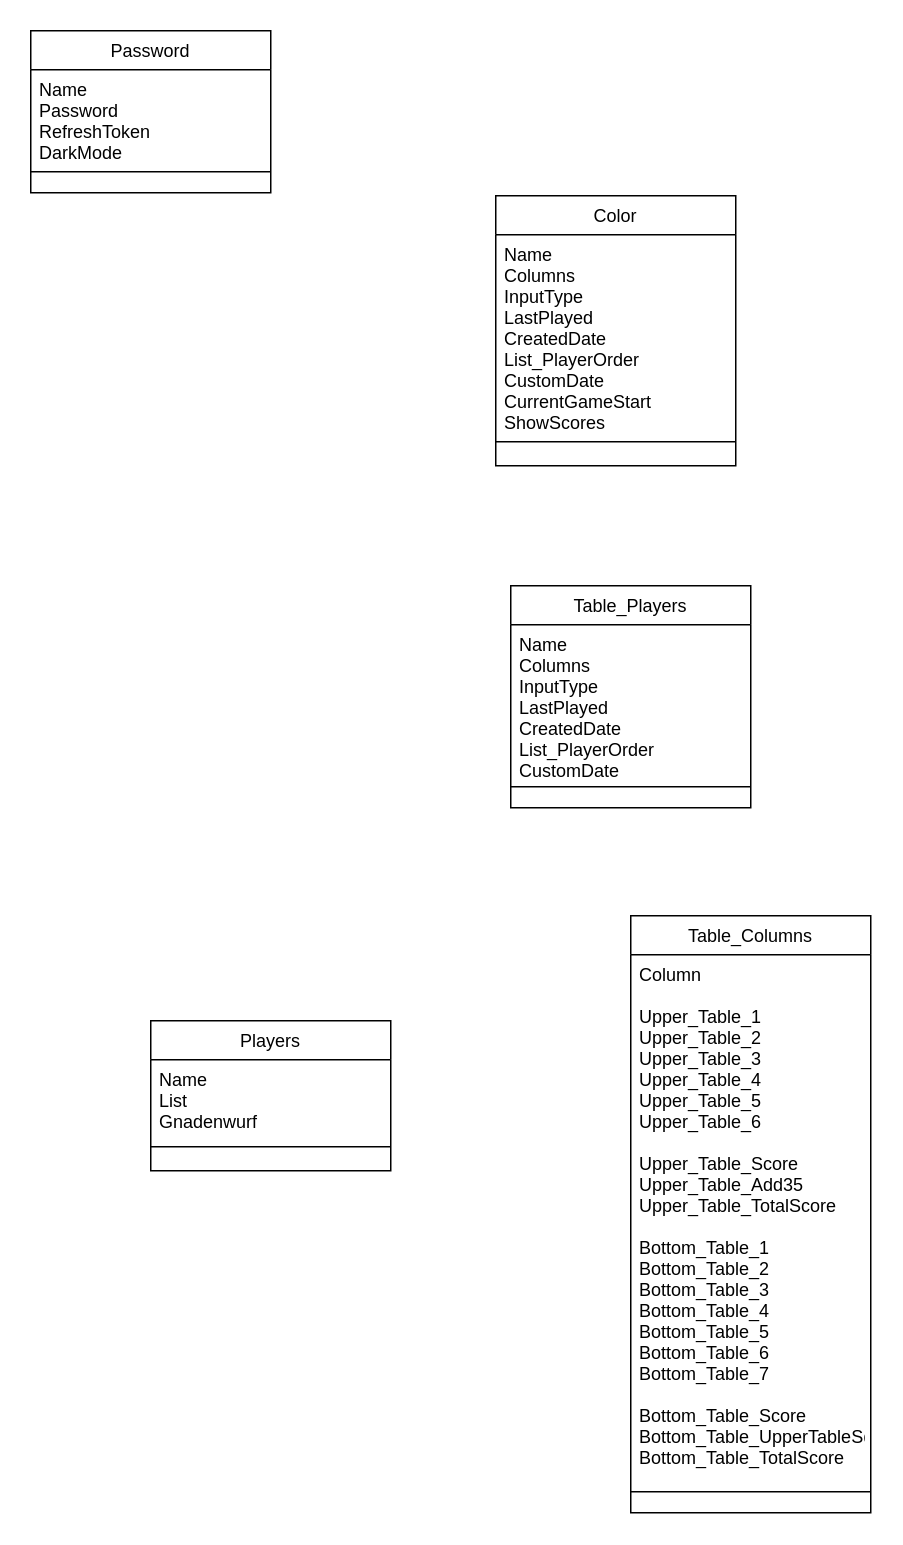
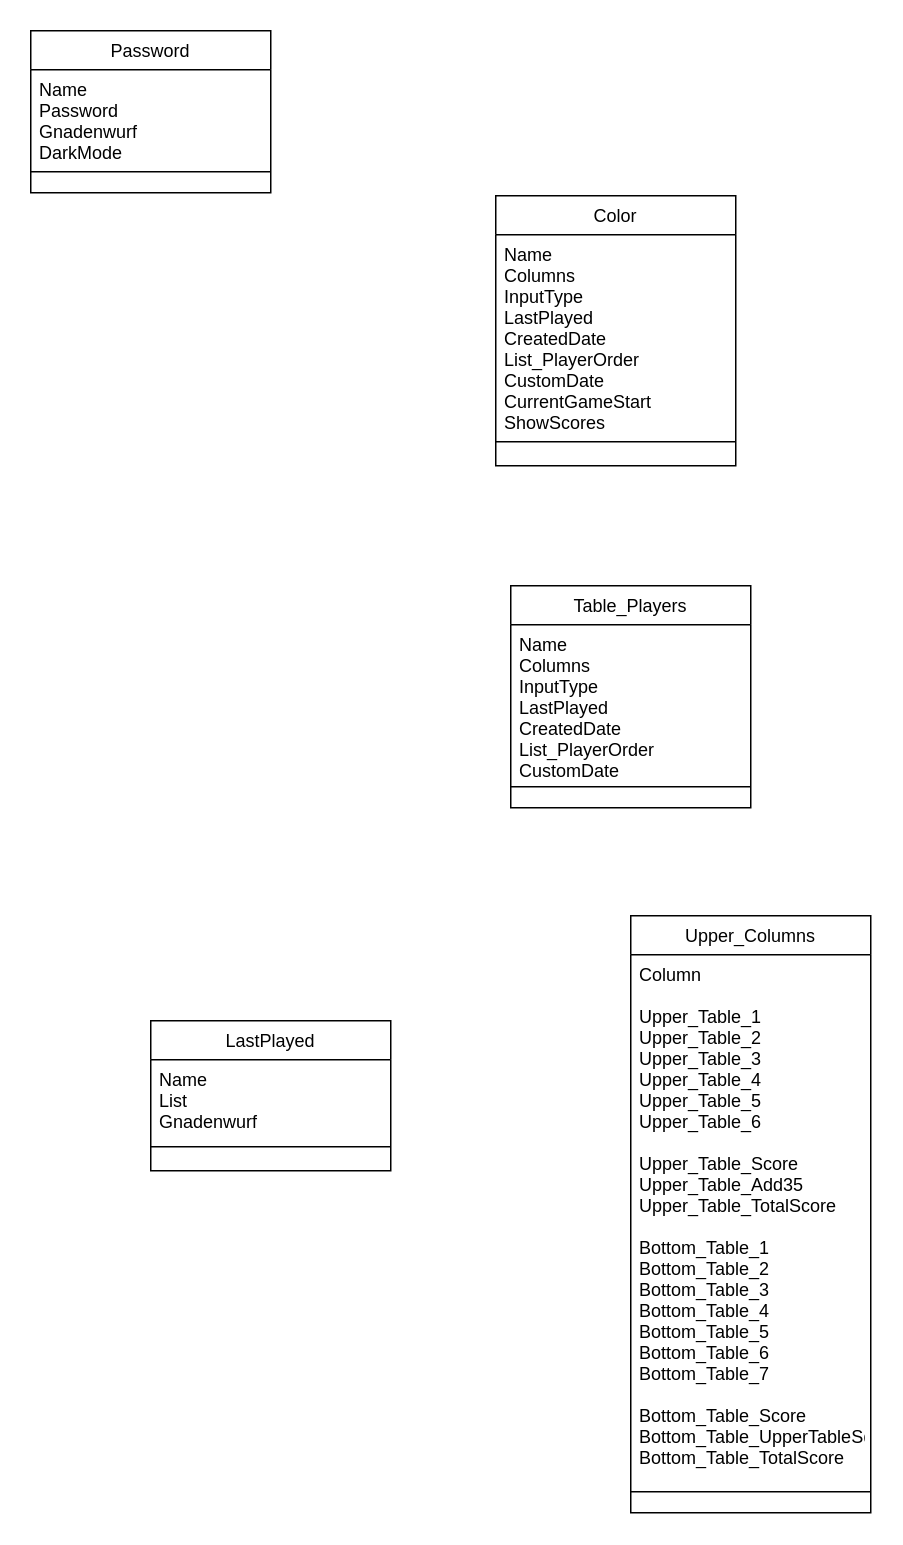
(59, 90) -> (59, 90)
(750, 936) -> (750, 936)
(270, 1041) -> (270, 1041)
